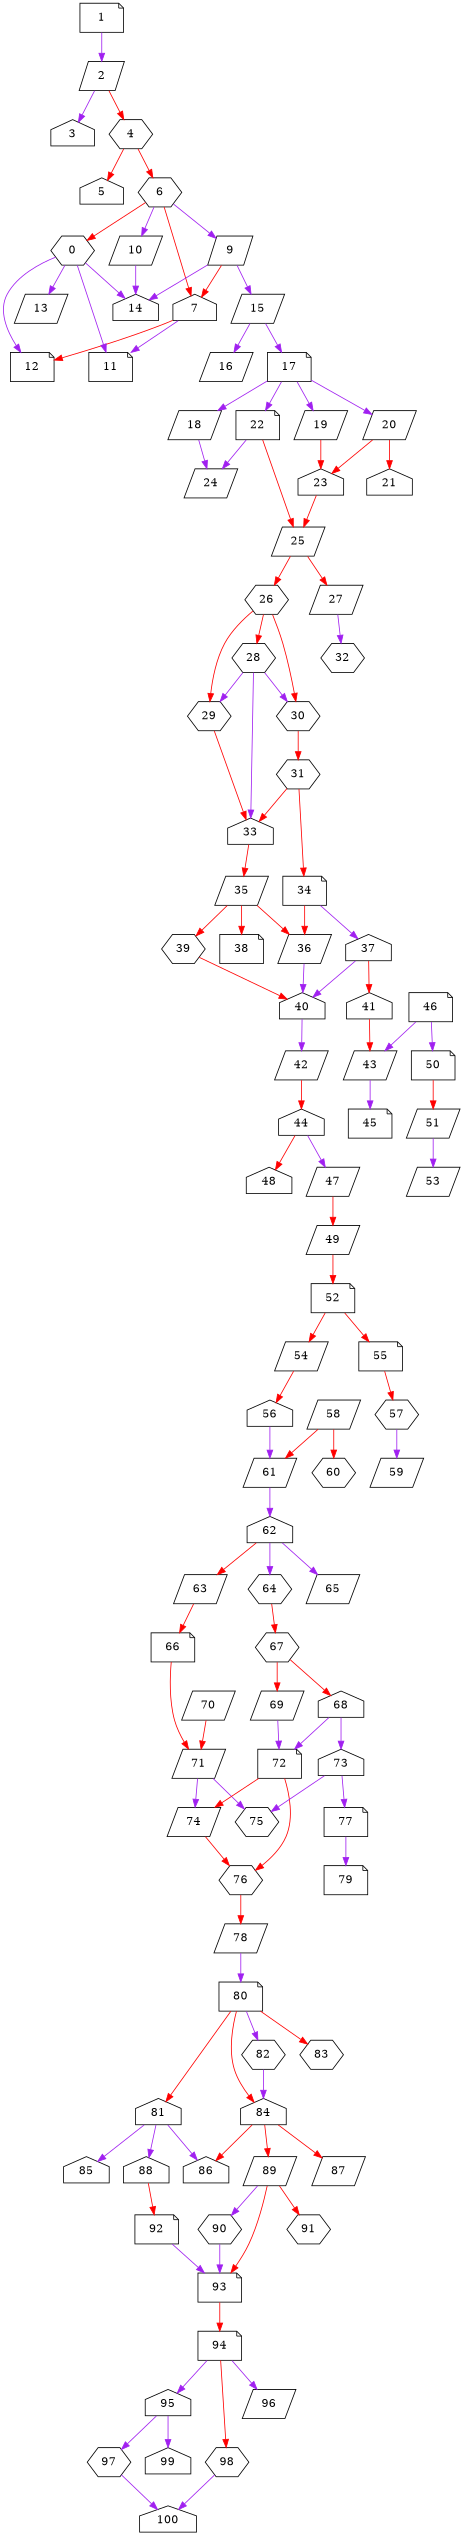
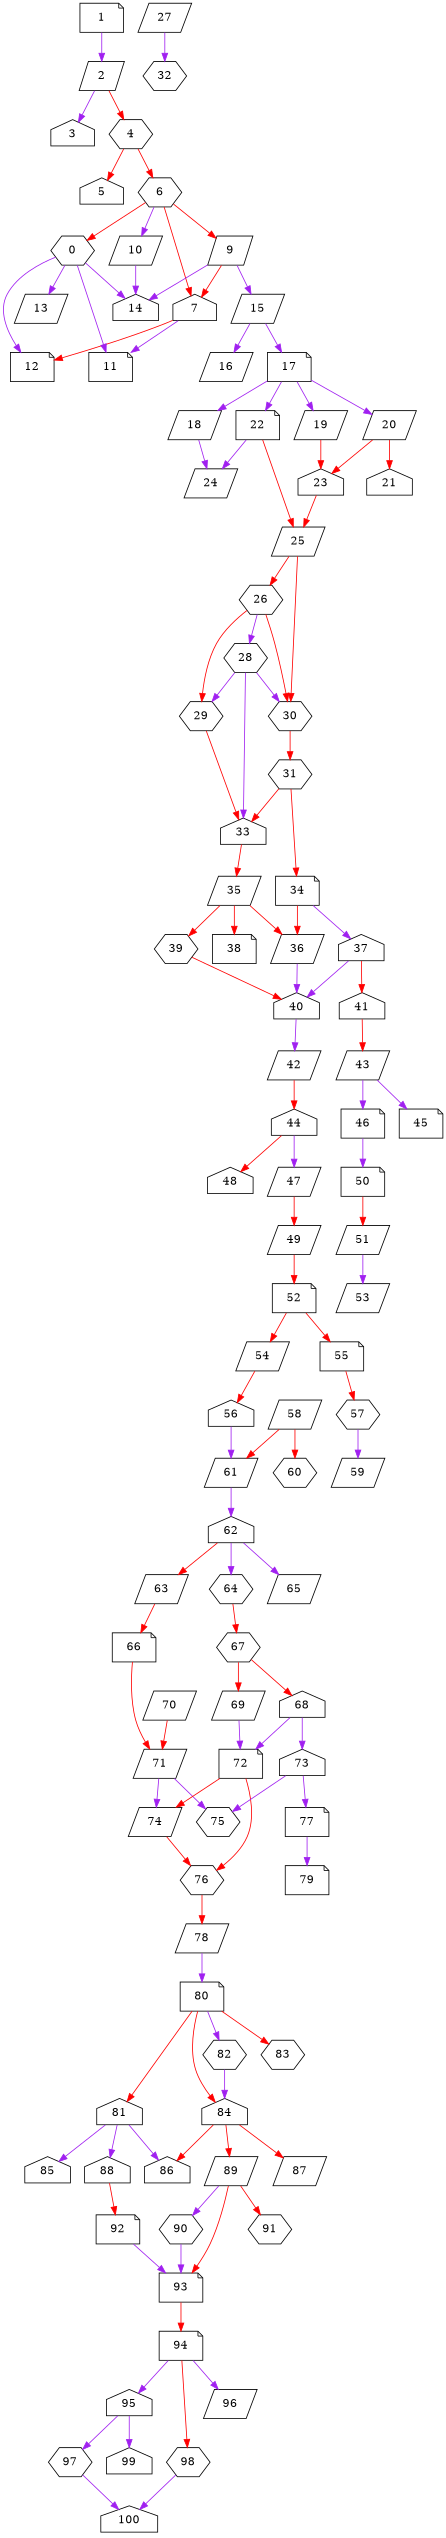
(192, 219) -> (192, 219)
(315, 567) -> (294, 625)
(261, 625) -> (254, 625)
(403, 1034) -> (363, 1091)
